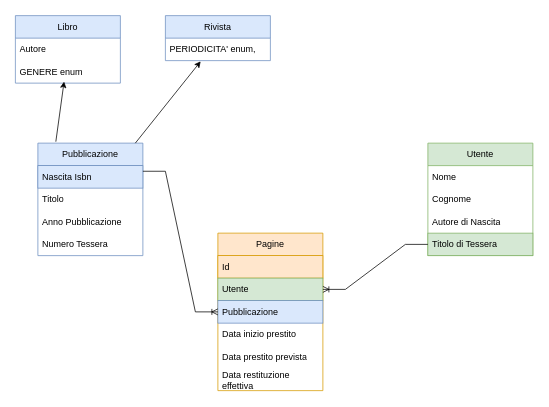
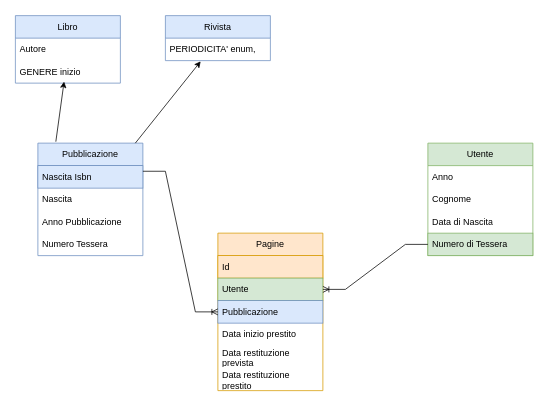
(46, 72) -> (48, 72)
(442, 177) -> (442, 177)
(55, 199) -> (59, 199)
(471, 222) -> (465, 222)
(469, 244) -> (472, 244)
(271, 357) -> (271, 357)
(271, 379) -> (271, 379)
